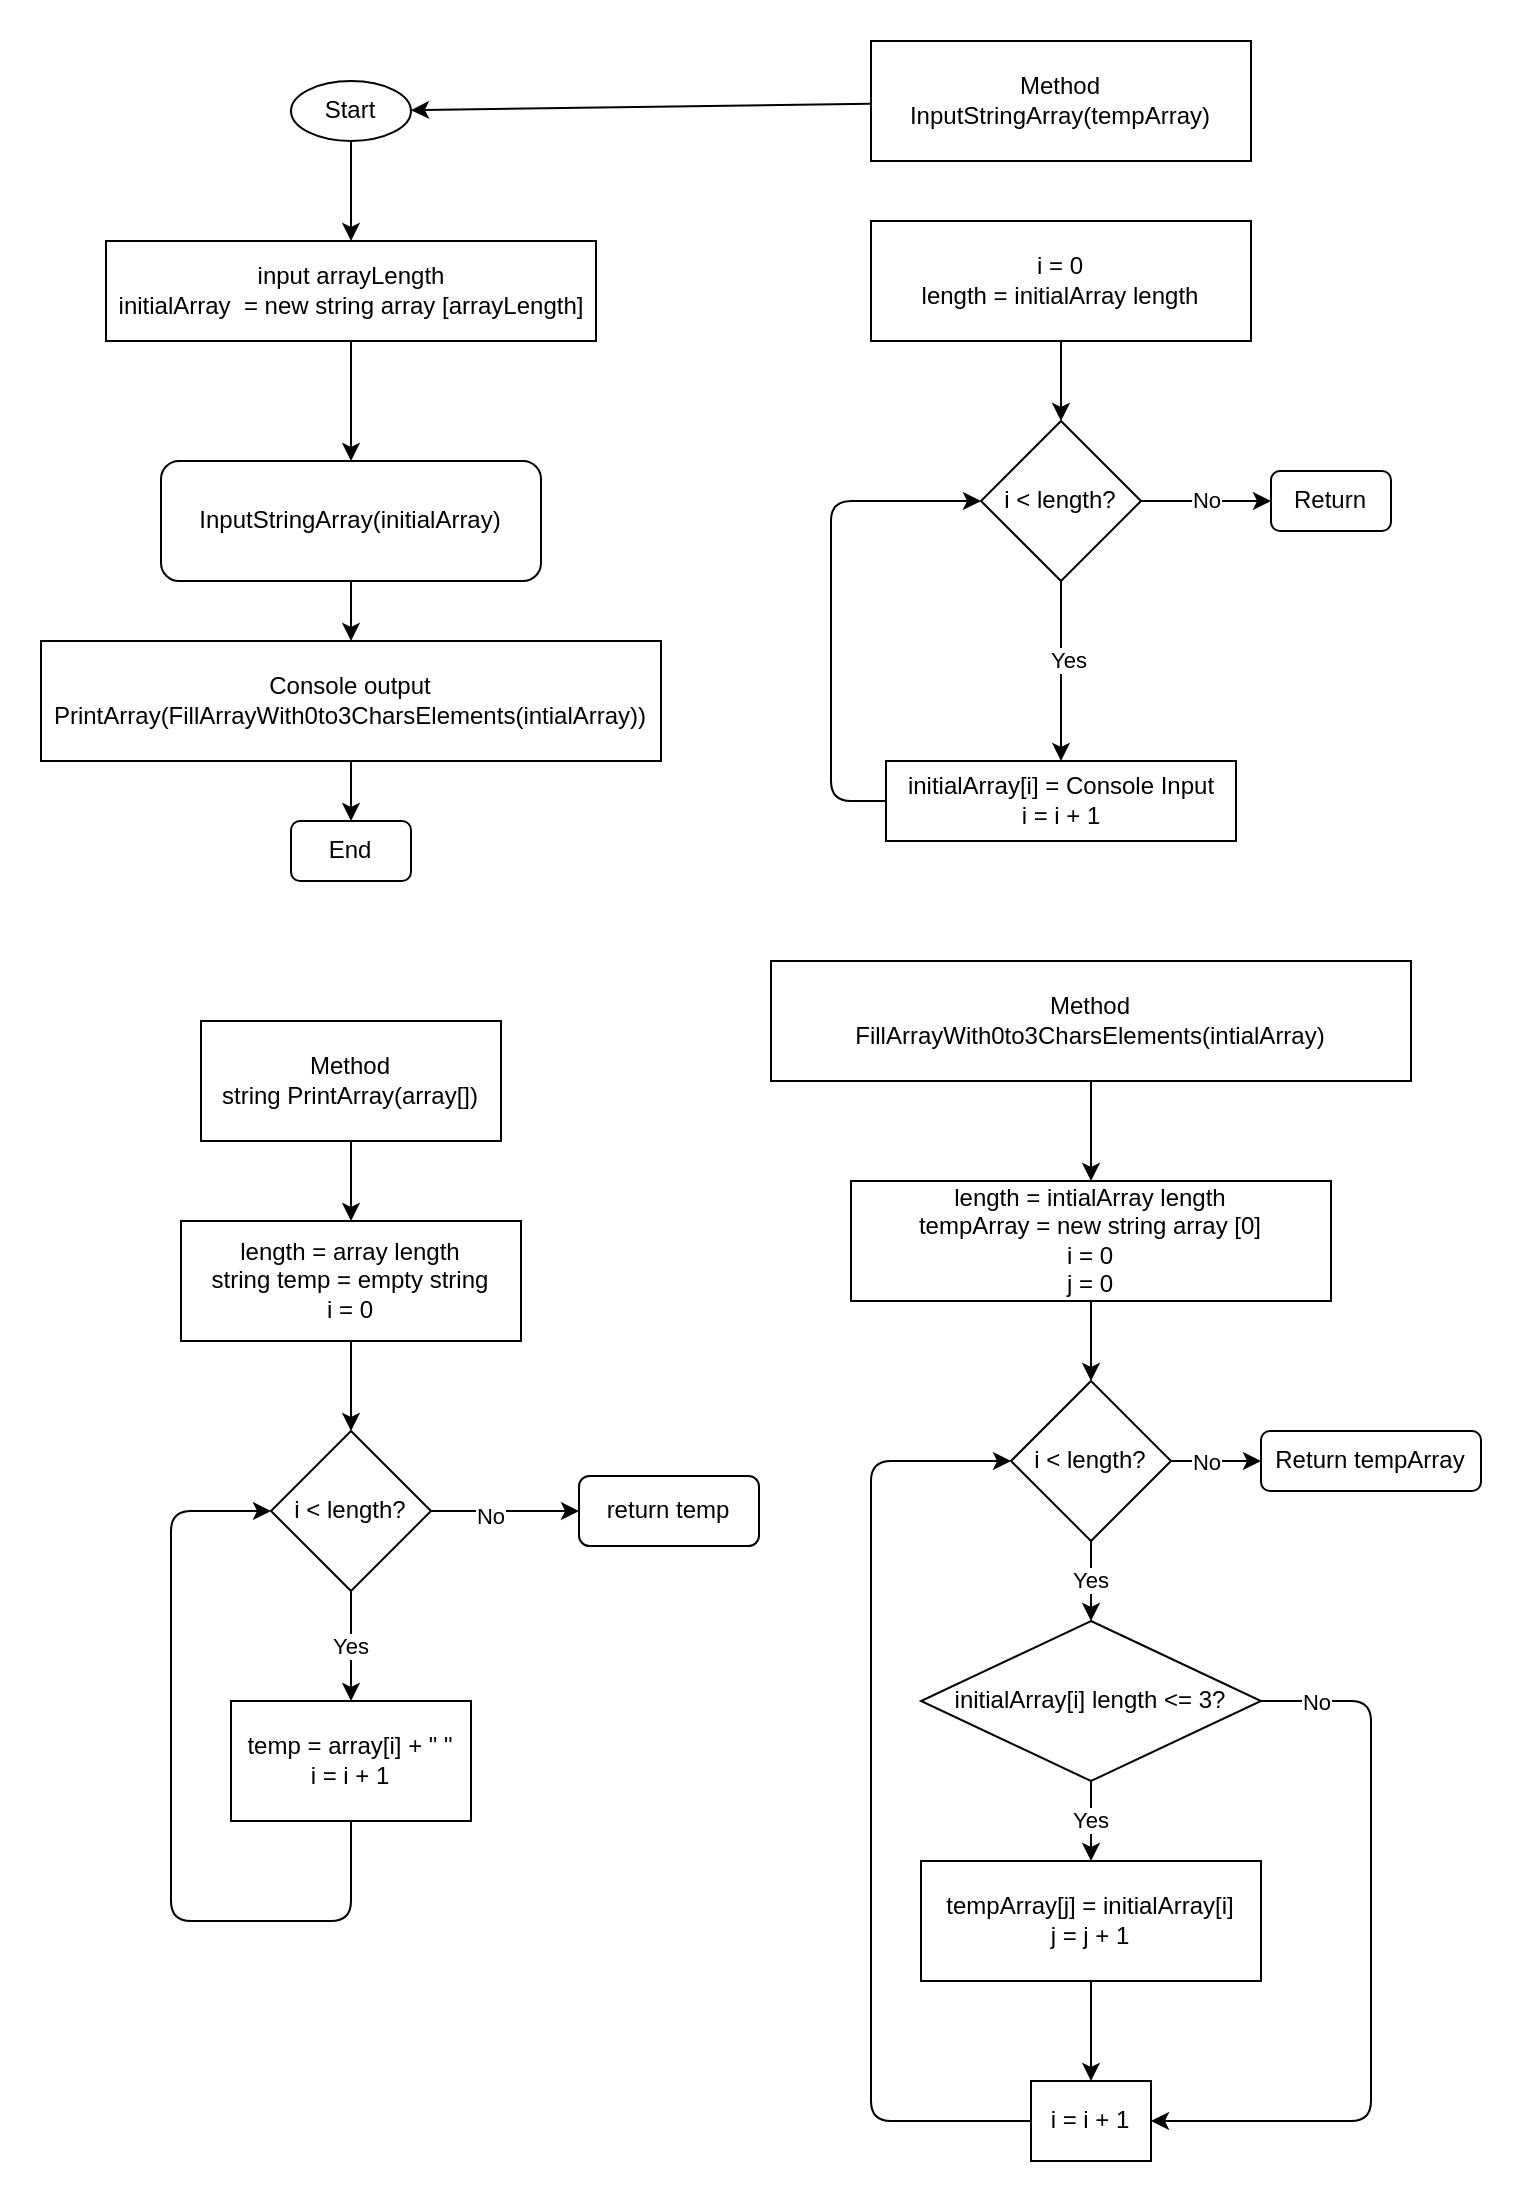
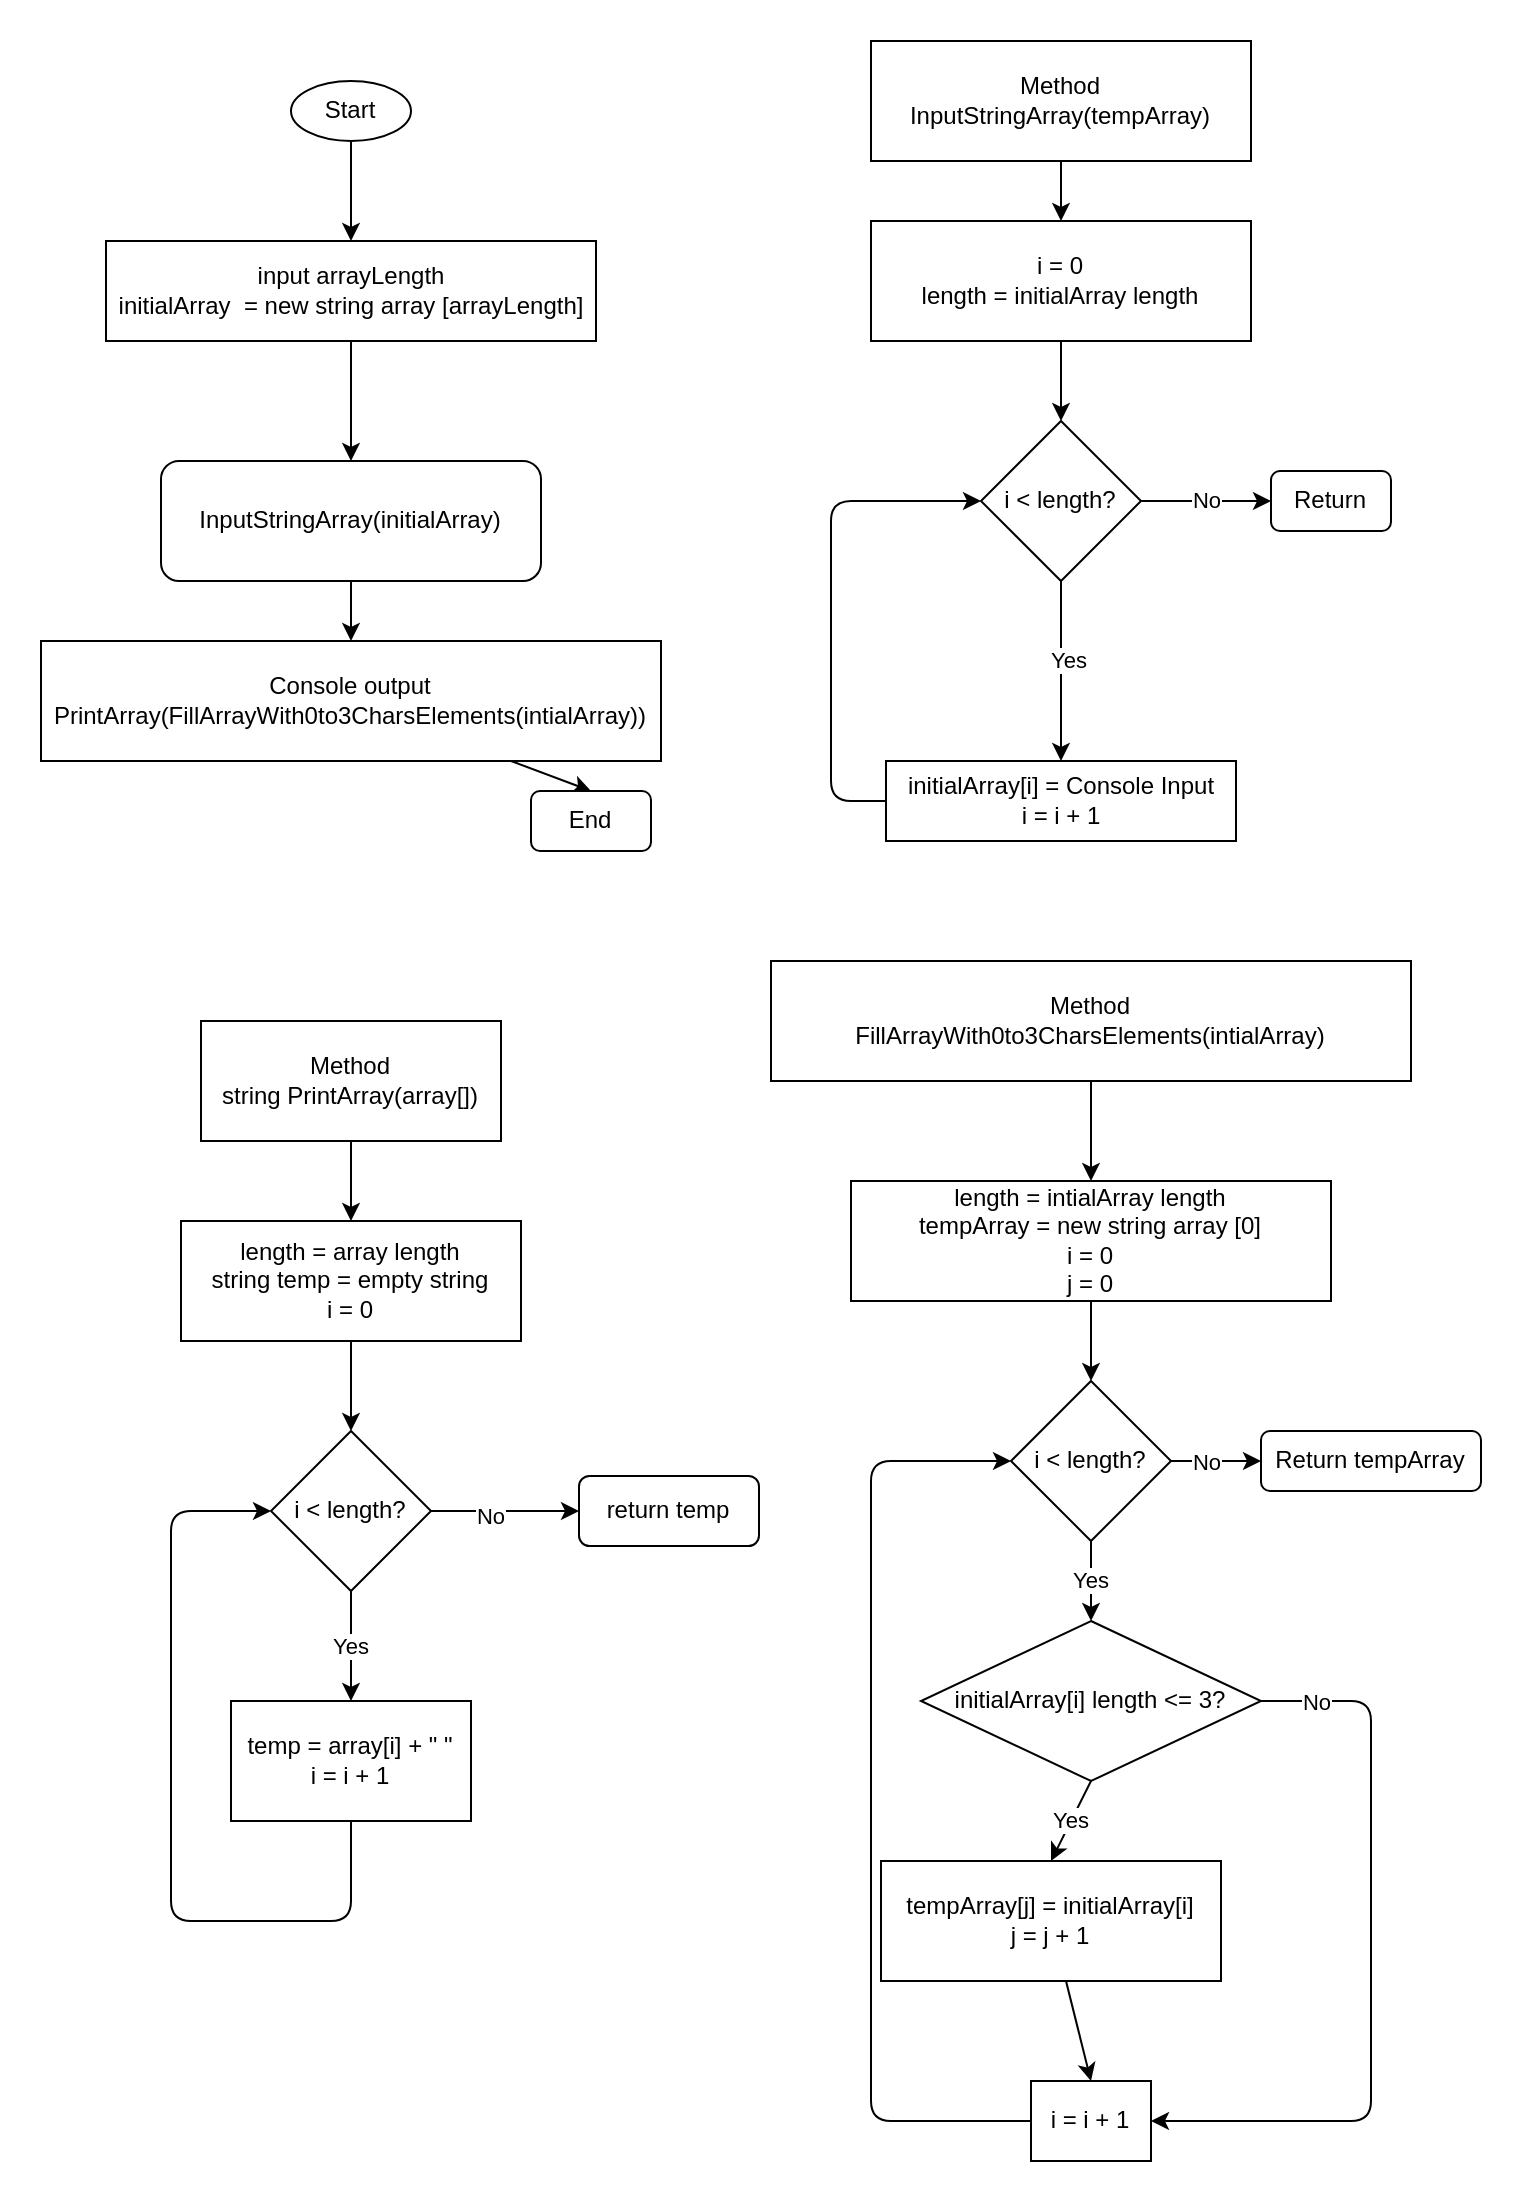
(648, 107) -> (1061, 184)
(351, 851) -> (591, 821)
(1091, 1921) -> (1051, 1921)
